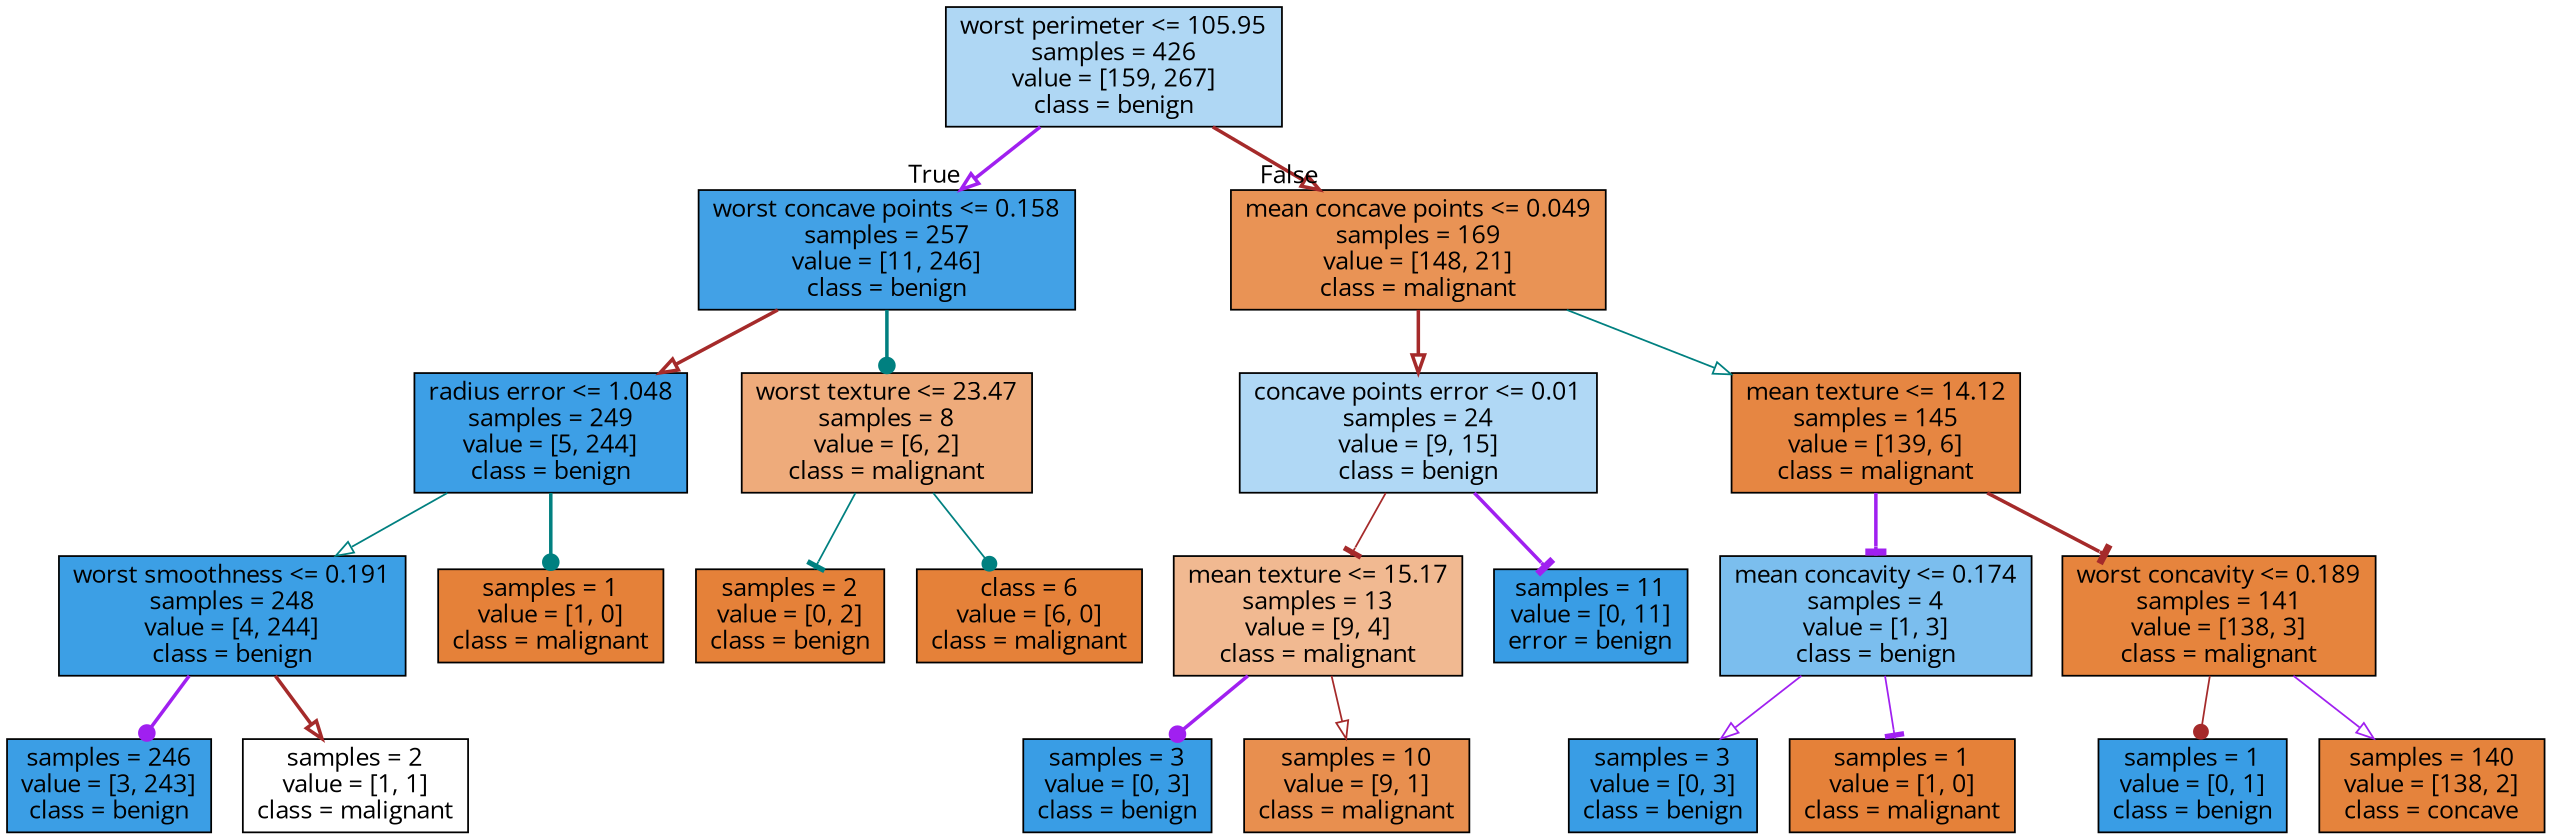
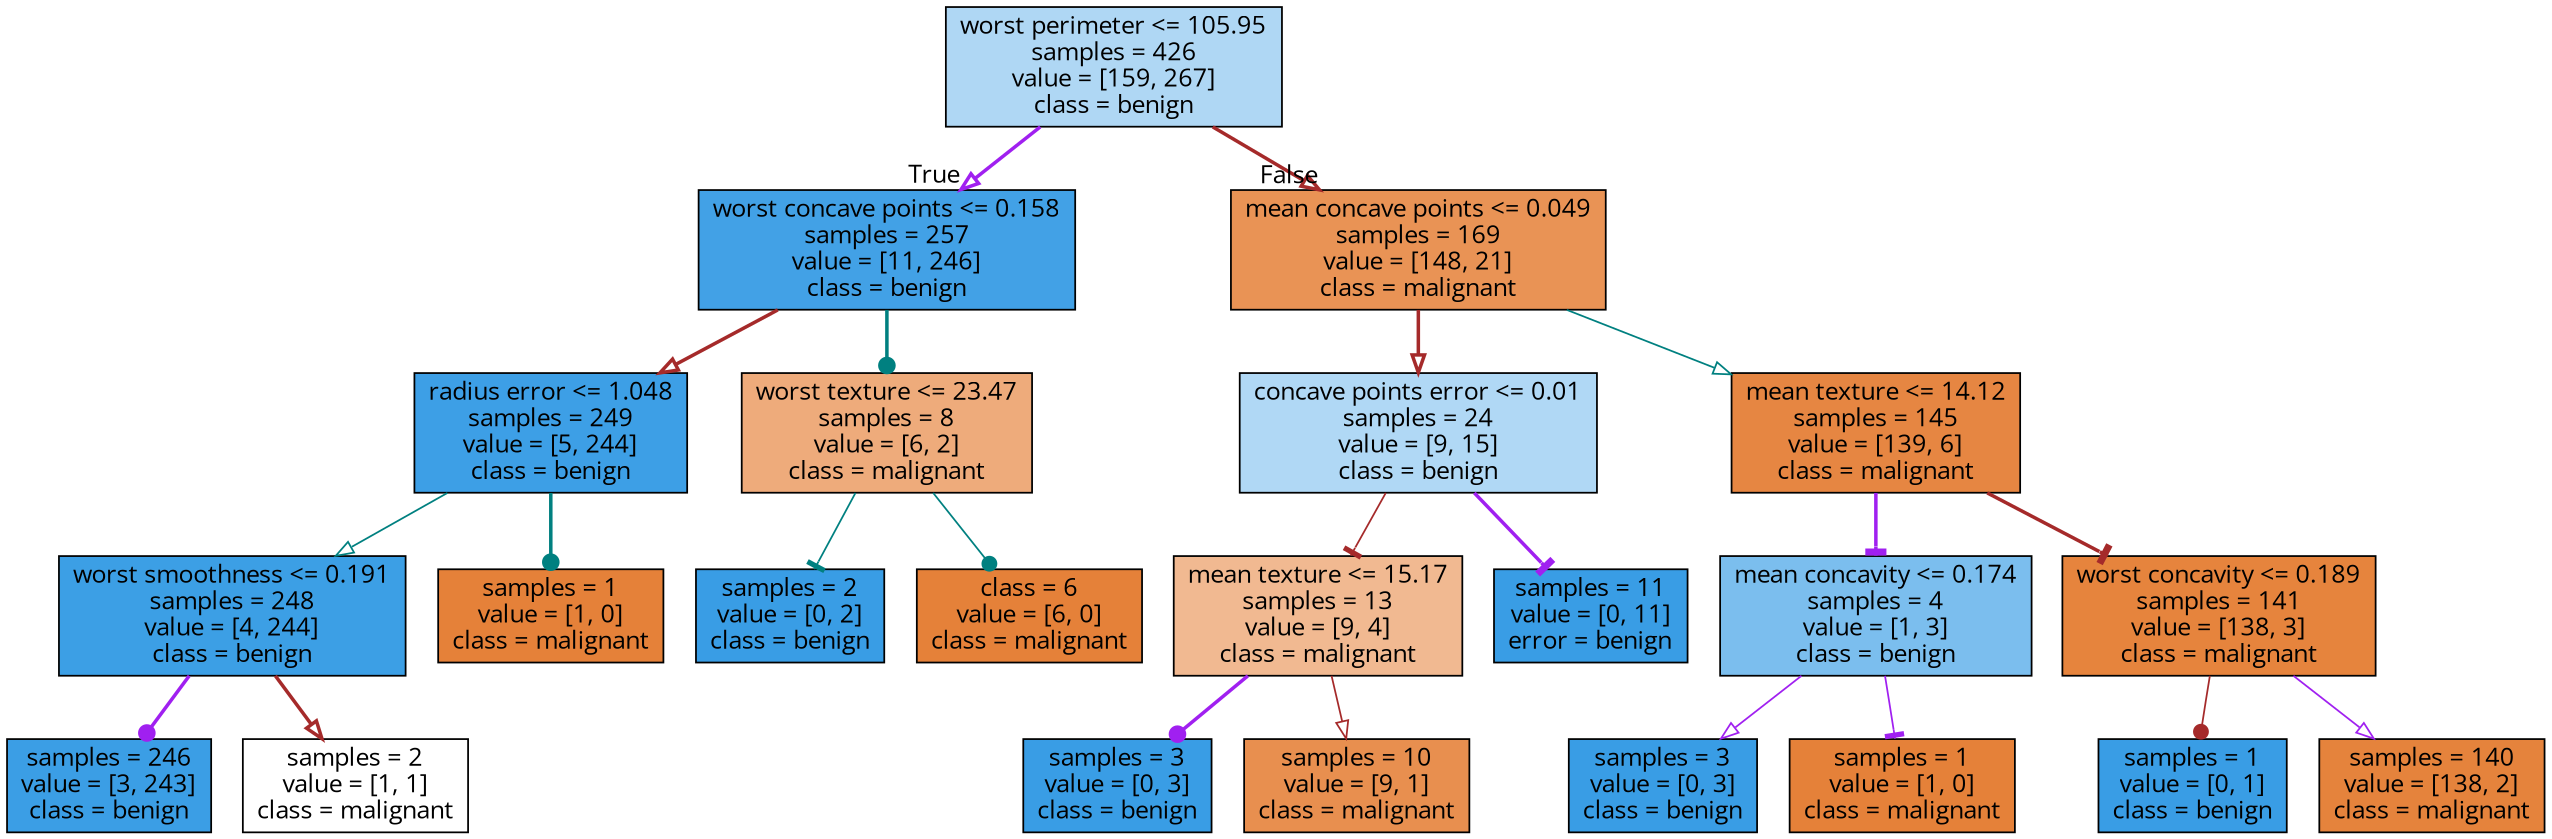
(790, 616) -> (790, 616)
(2432, 786) -> (2432, 786)
